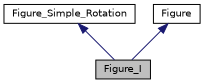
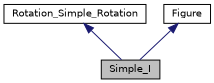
(70, 14) -> (75, 14)
(123, 70) -> (131, 70)
